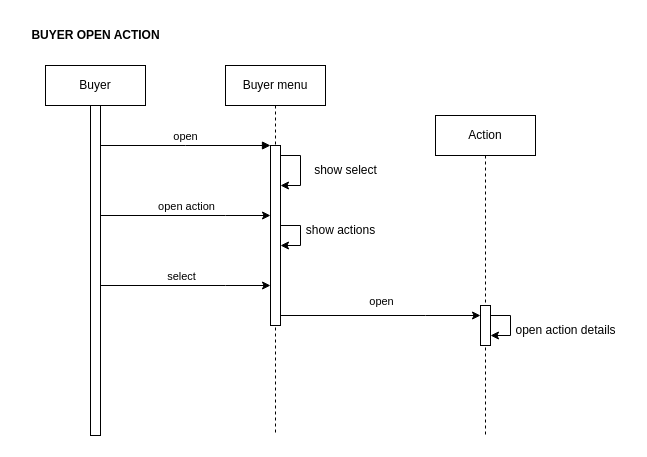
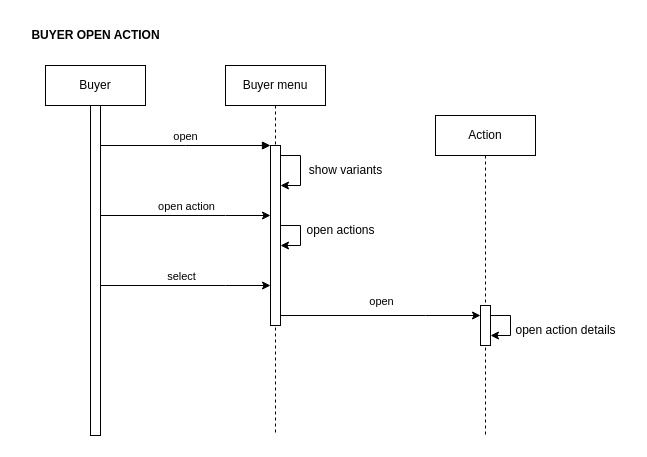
(346, 171) -> (346, 171)
(341, 231) -> (341, 231)
